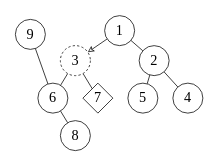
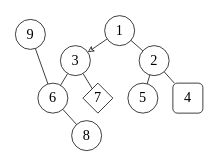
(75, 60) -> (75, 60)
(188, 98) -> (188, 98)
(75, 135) -> (87, 135)
